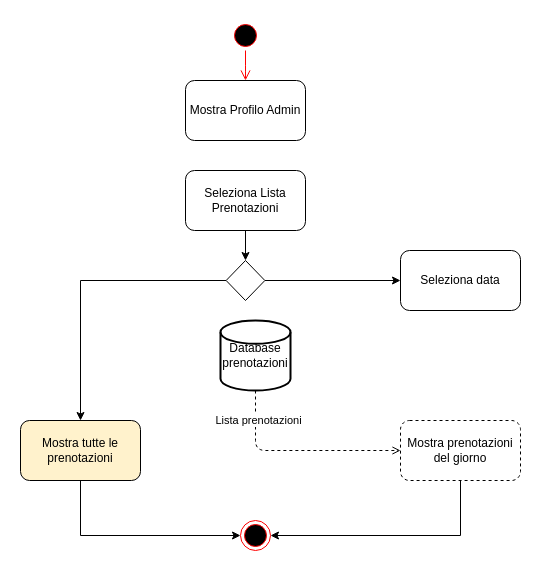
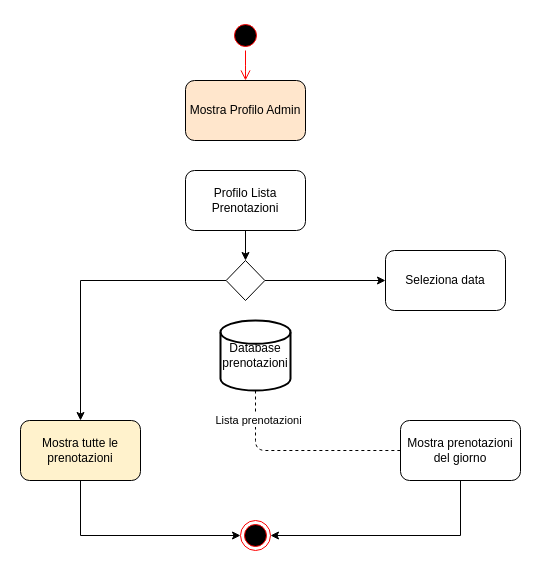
(246, 111) -> (246, 111)
(246, 201) -> (246, 201)
(461, 281) -> (446, 281)
(395, 451) -> (396, 451)
(461, 451) -> (461, 451)
